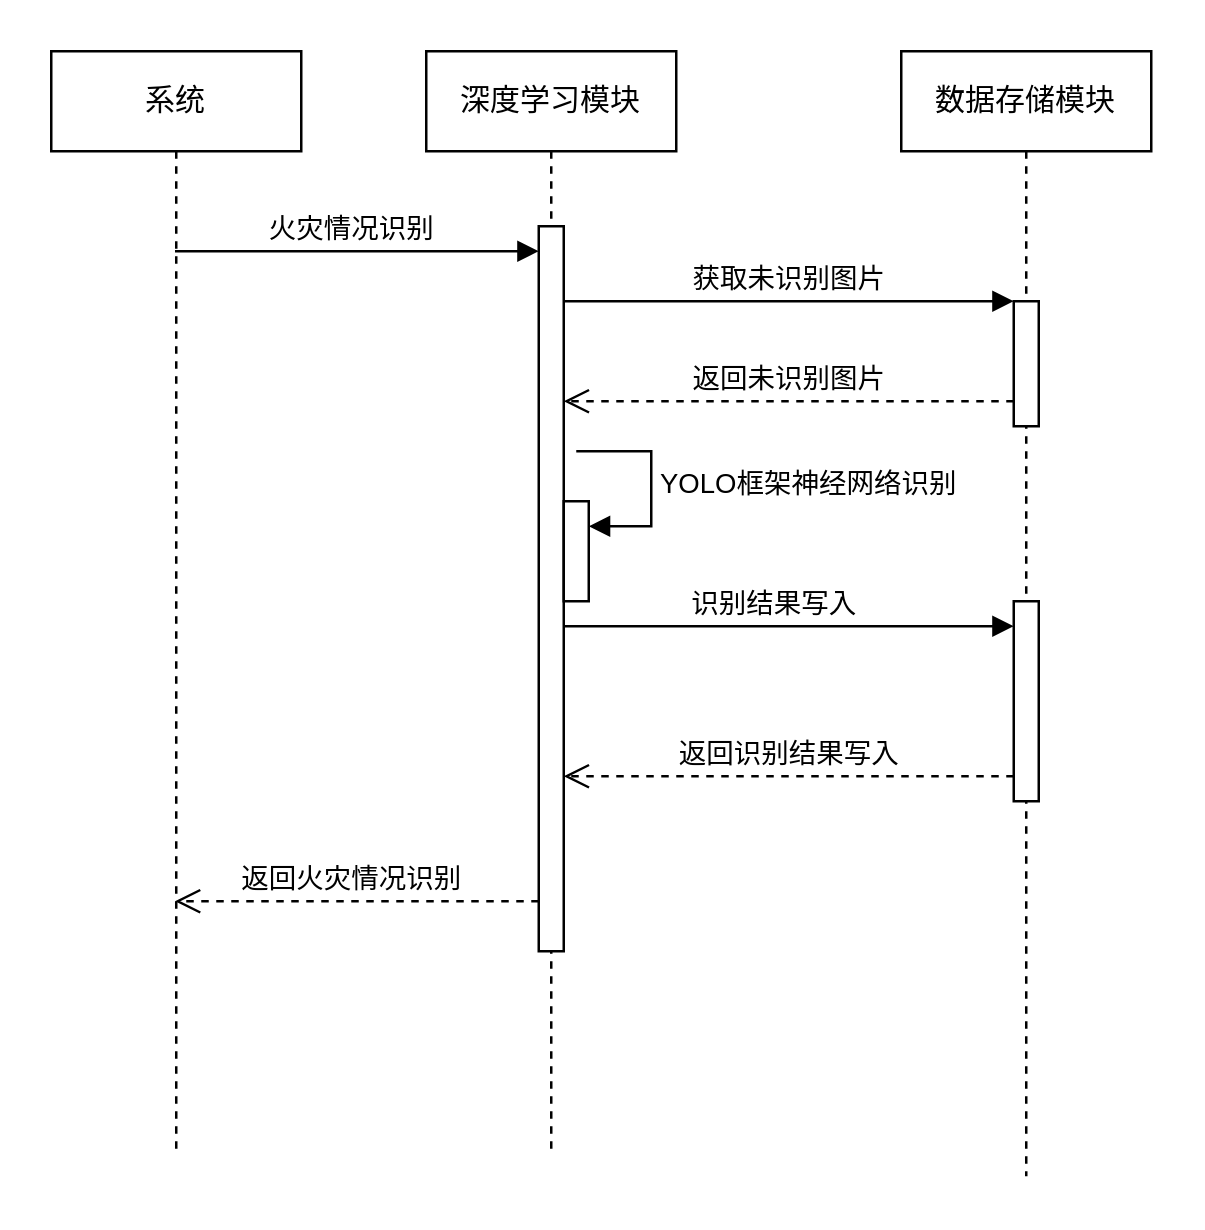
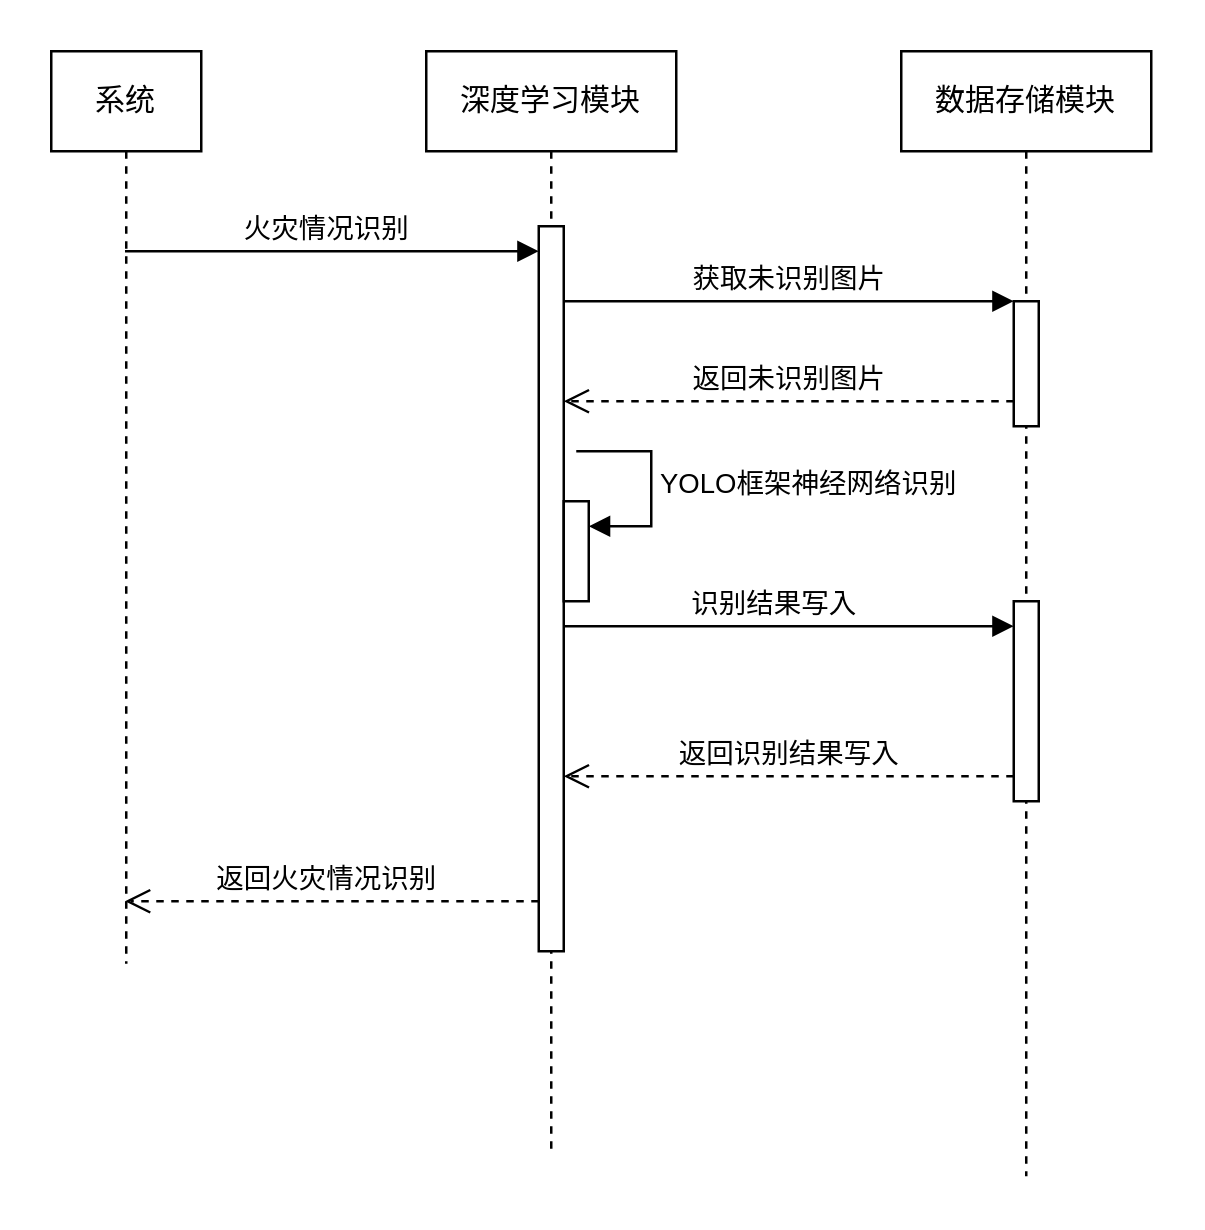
(176, 601) -> (126, 508)
